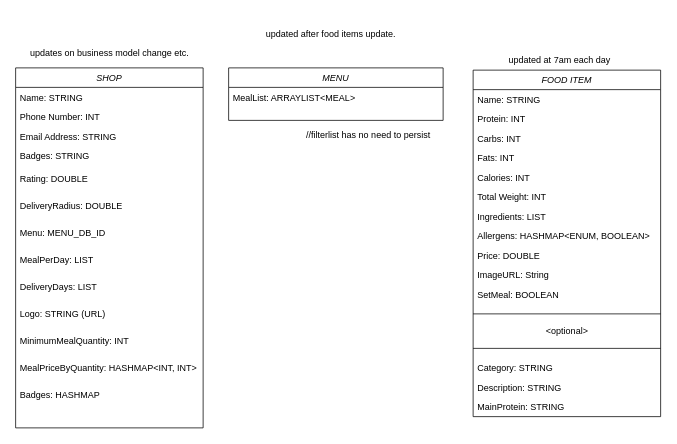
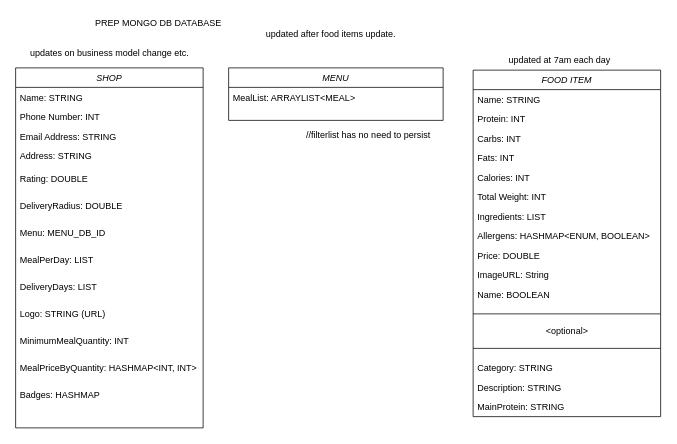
none -> (158, 23)
(52, 156) -> (55, 156)
(514, 295) -> (507, 295)
